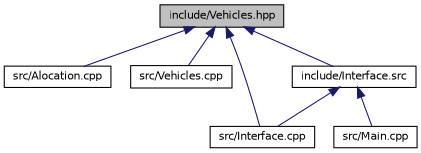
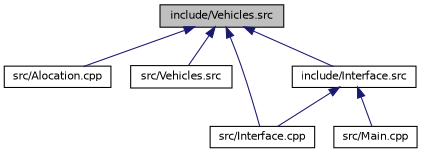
(222, 16) -> (222, 16)
(181, 77) -> (181, 77)
